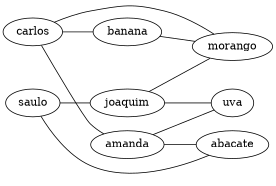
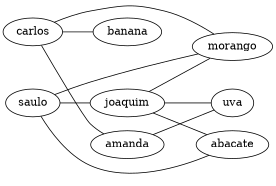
(177, 39) -> (126, 72)
(180, 145) -> (173, 121)
